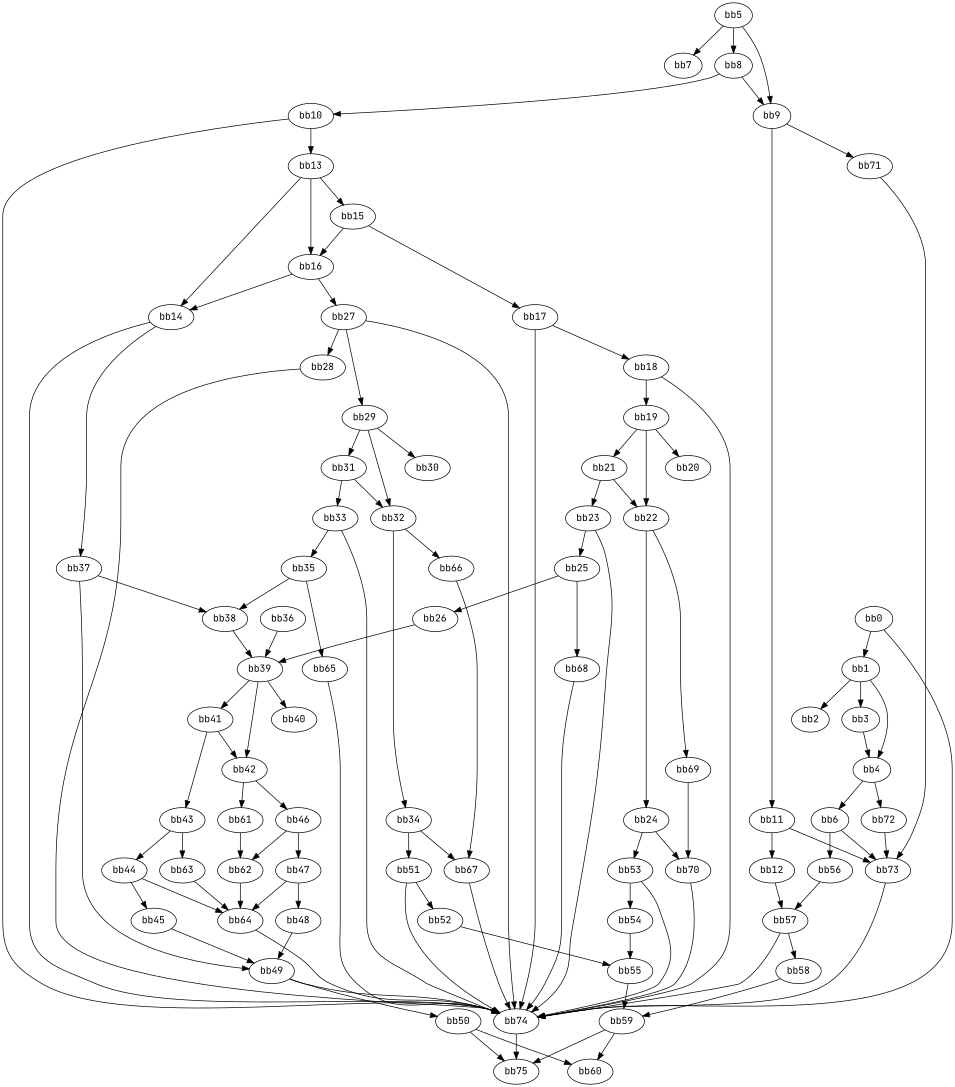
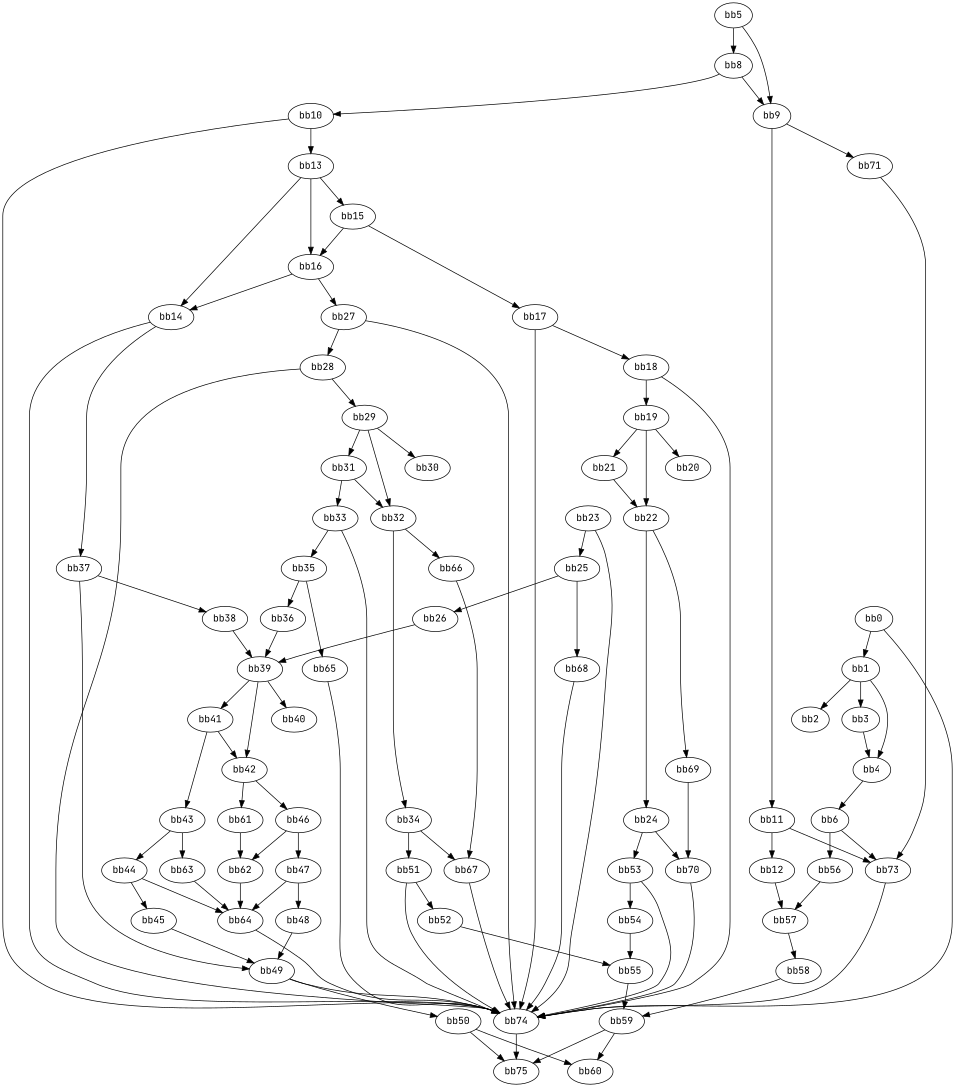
(683, 66) -> none
(353, 364) -> (341, 390)
(597, 490) -> none
(267, 592) -> (295, 590)
(884, 820) -> none
(675, 995) -> none
